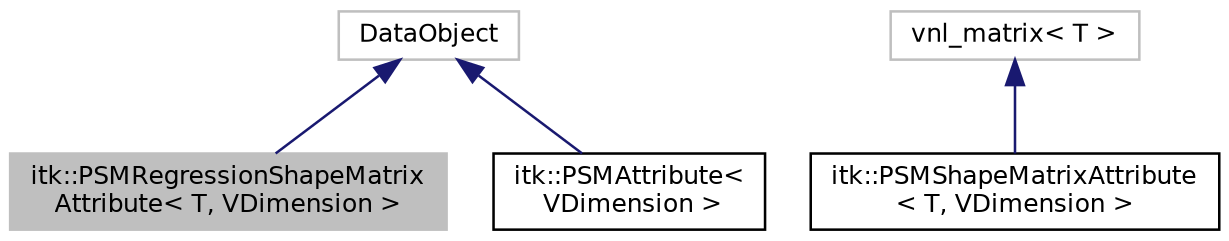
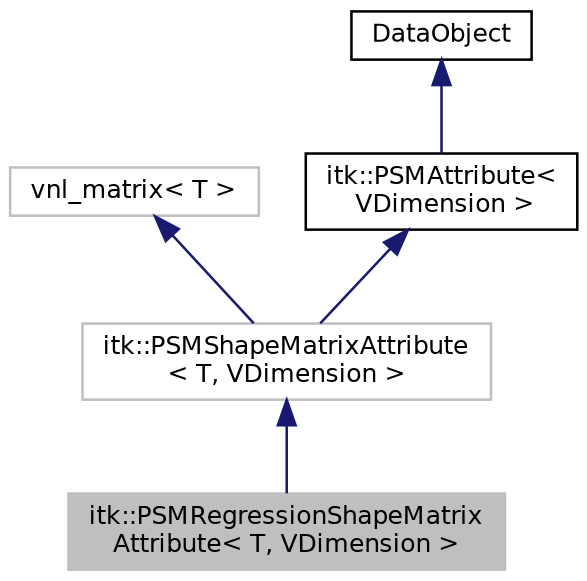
(429, 36) -> (442, 36)
(327, 115) -> (287, 460)
(1015, 192) -> (287, 362)
none -> (355, 286)
